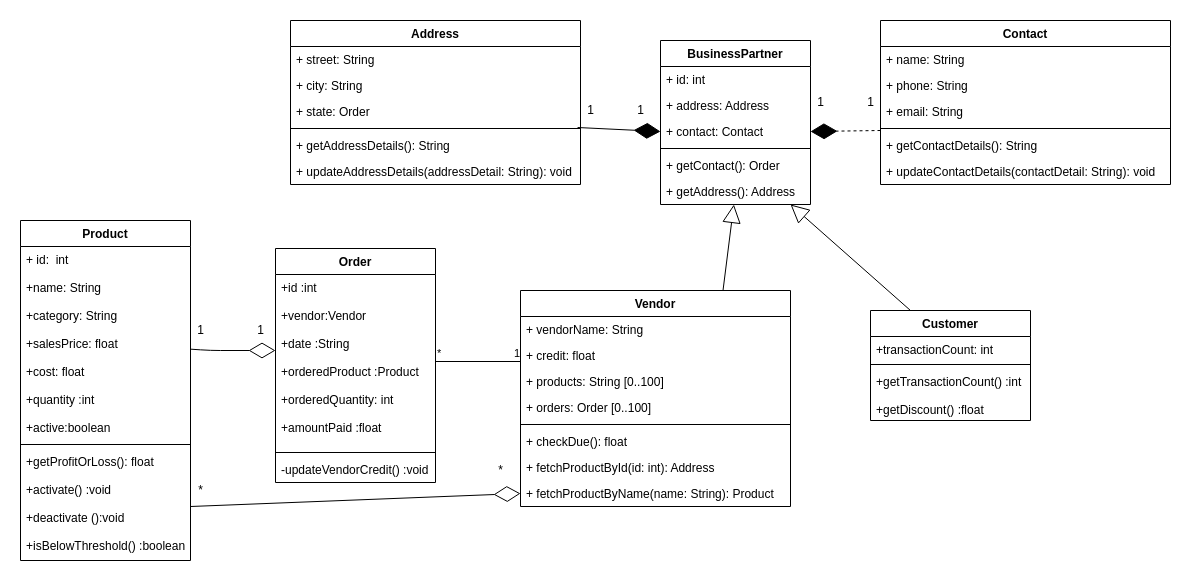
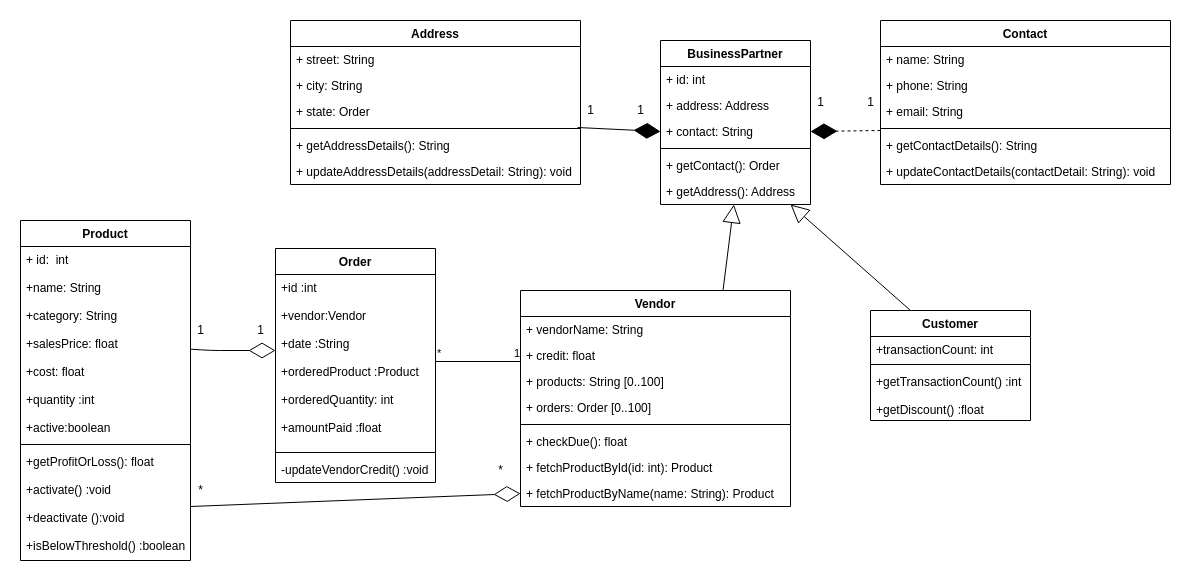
(722, 132) -> (717, 132)
(636, 468) -> (636, 468)
